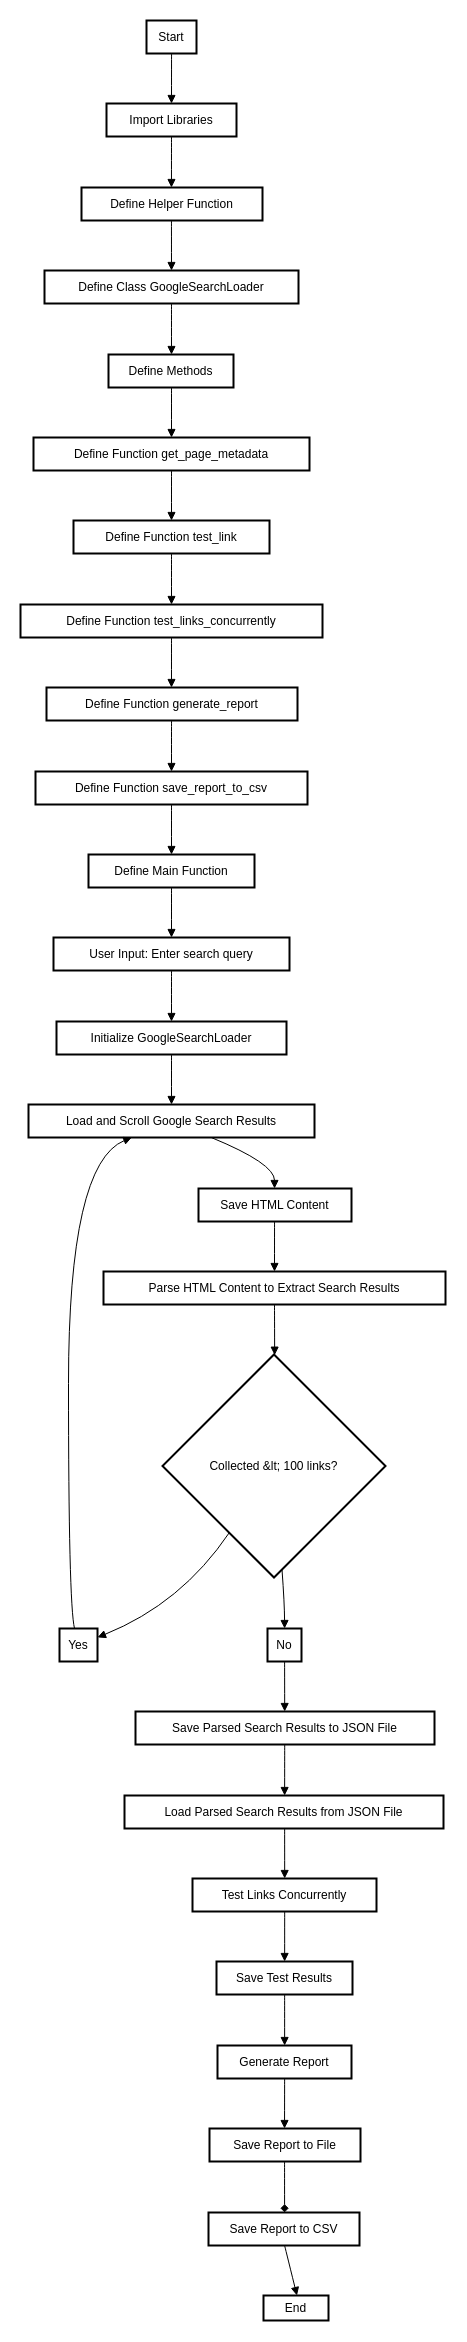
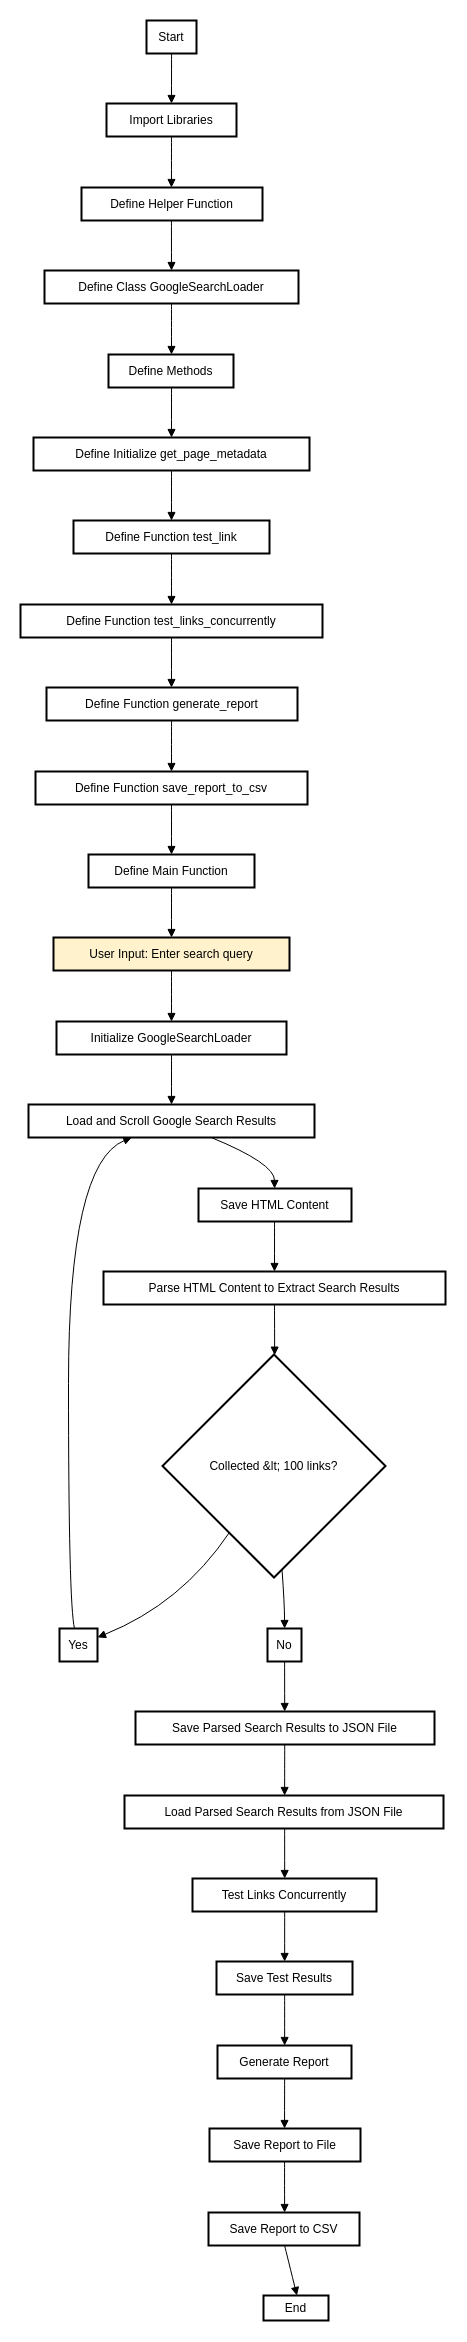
(172, 455) -> (172, 455)
(172, 954) -> (172, 954)
(285, 2203) -> (285, 2203)
